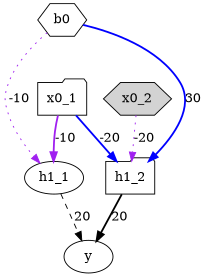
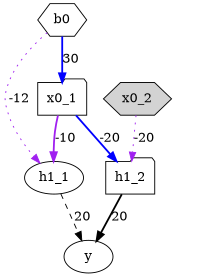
(170, 69) -> (62, 55)
(19, 99) -> (19, 99)
